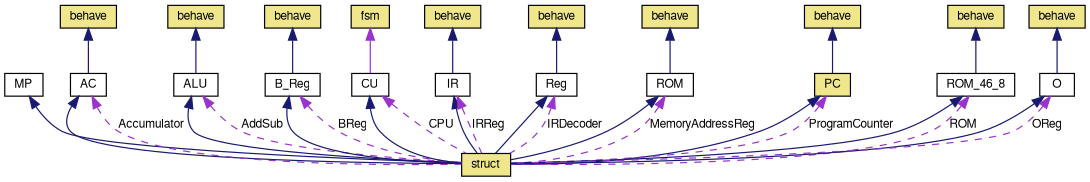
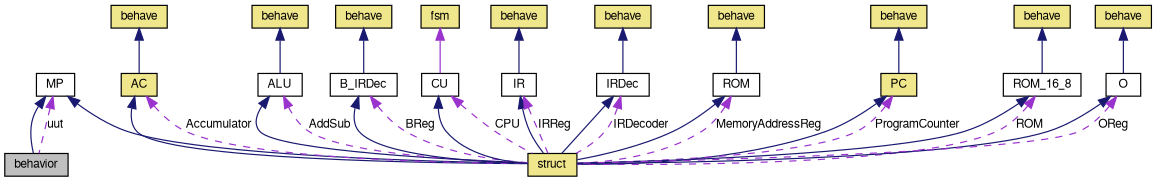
(88, 85) -> (139, 85)
(293, 85) -> (364, 85)
(557, 85) -> (623, 85)
(976, 85) -> (1042, 85)
none -> (36, 165)
